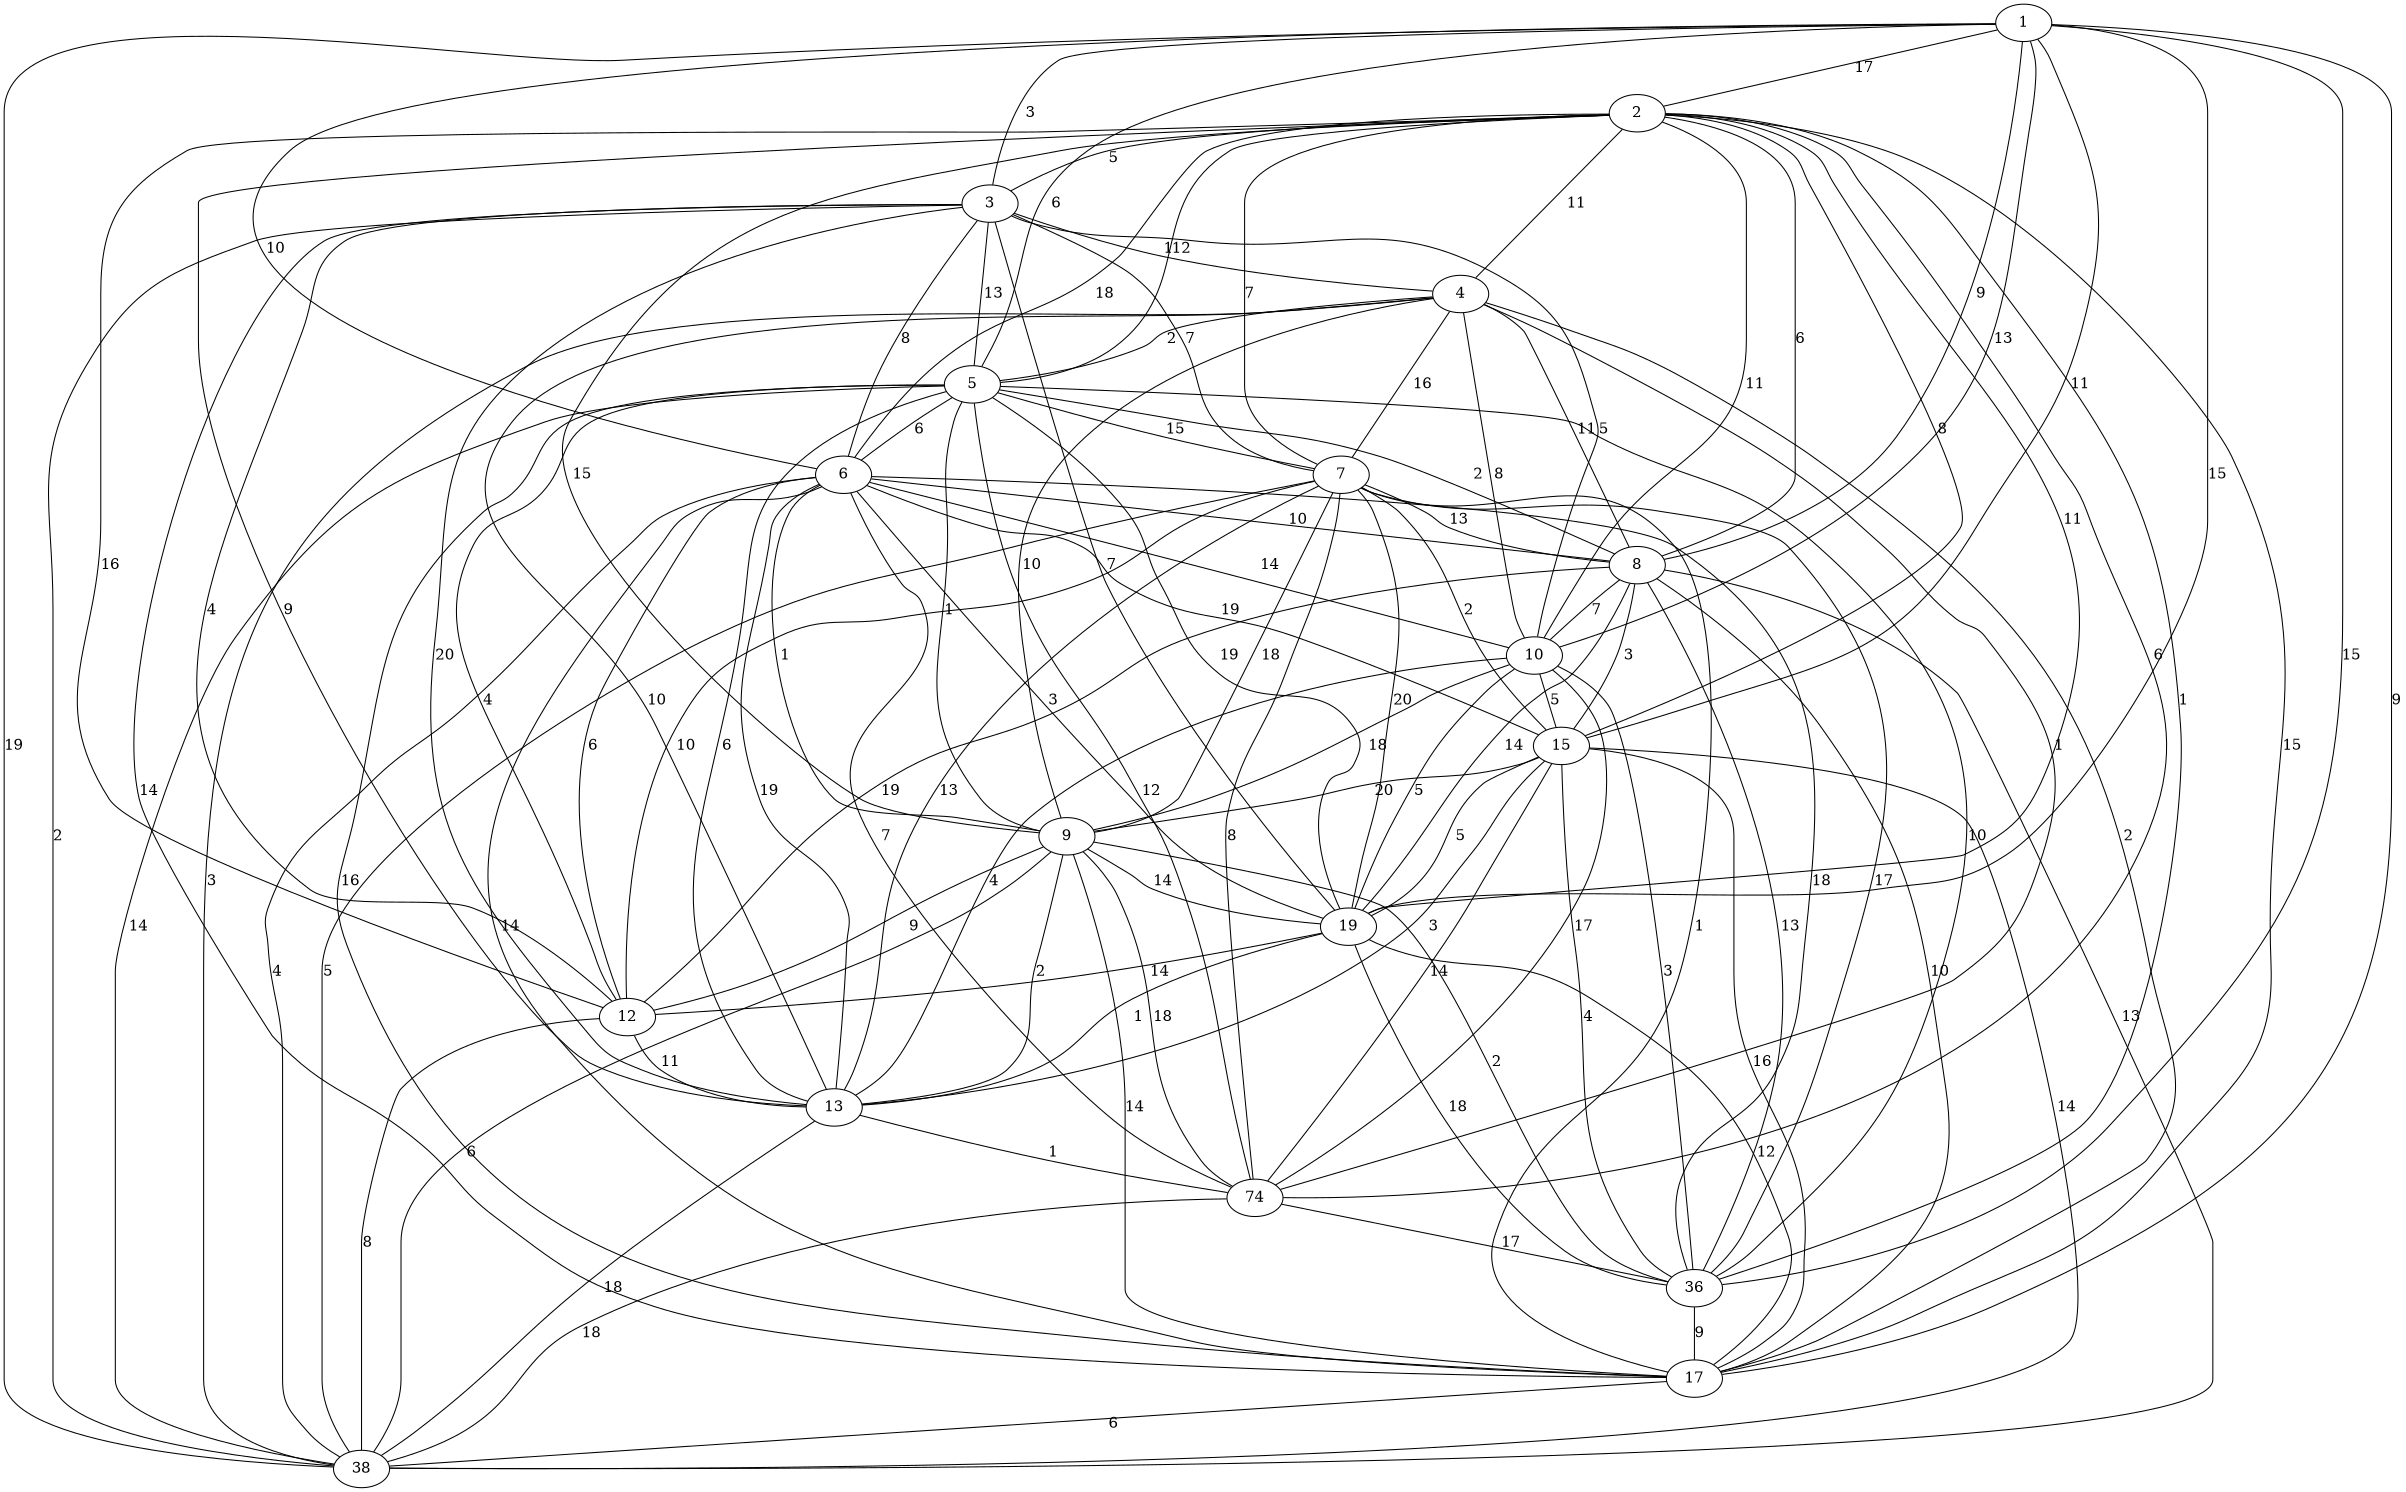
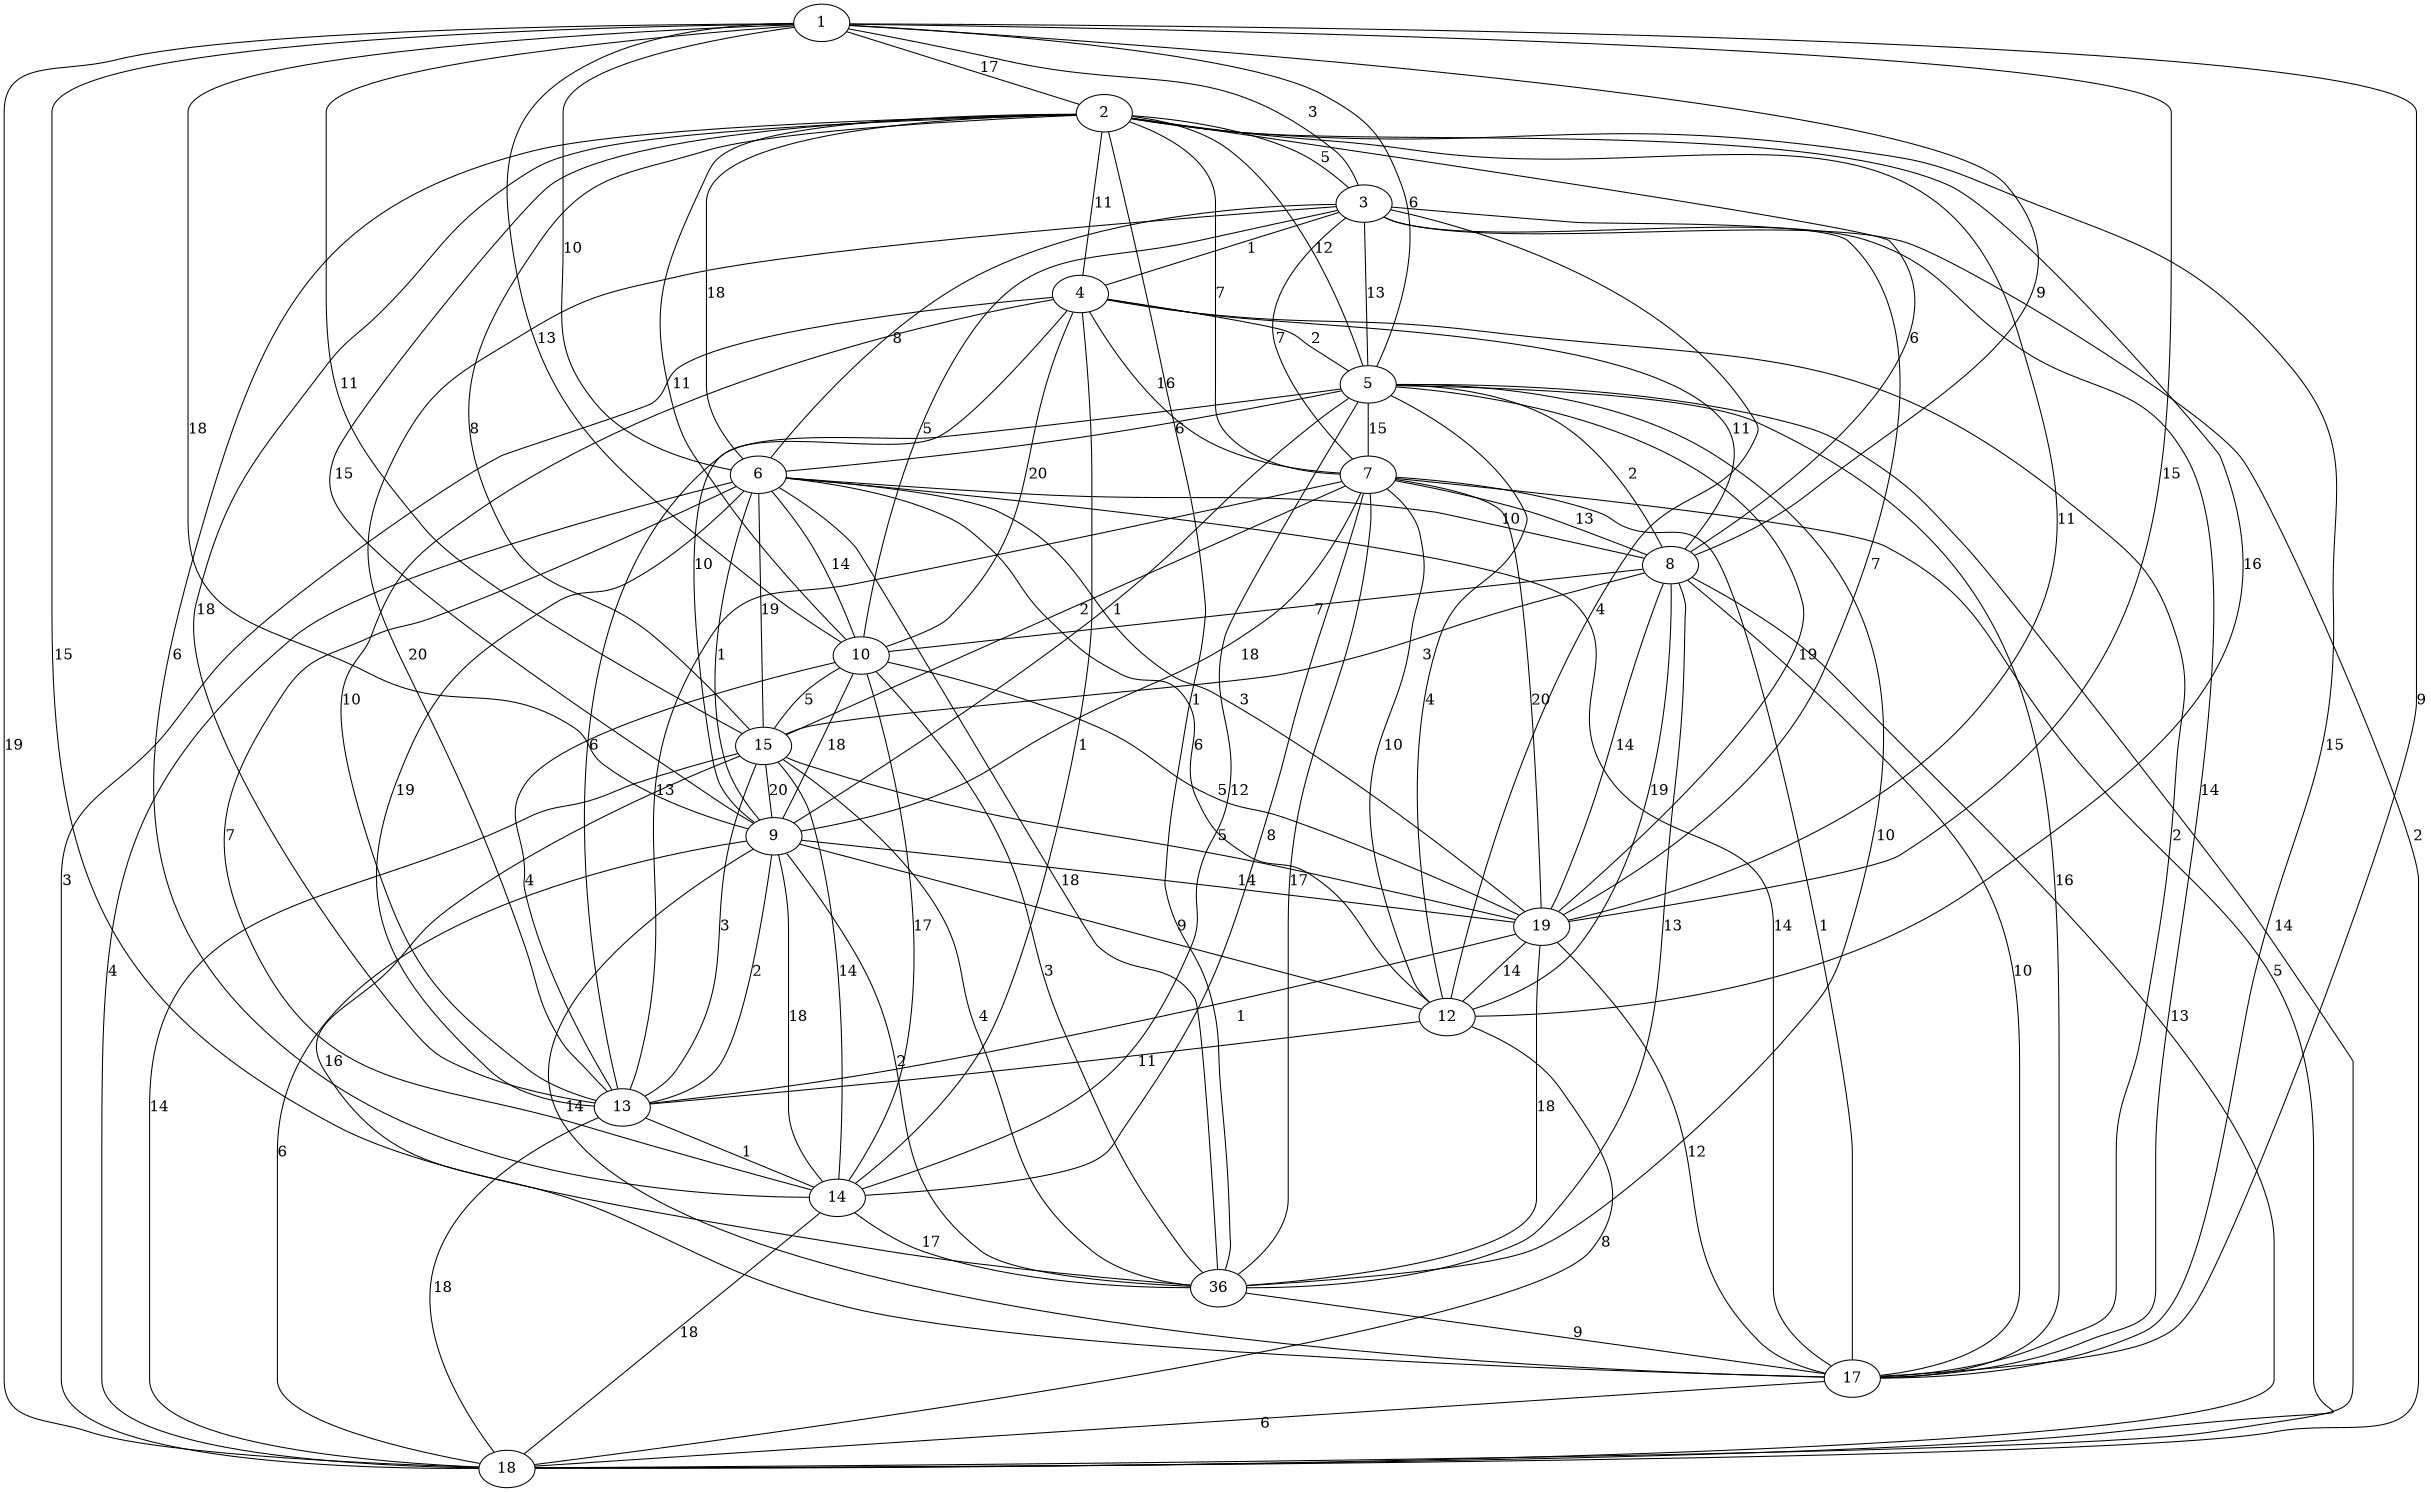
none -> (188, 345)
(1499, 475) -> (1038, 475)
(289, 610) -> (206, 610)
(1255, 1198) -> (837, 1198)
(362, 1469) -> (507, 1469)
